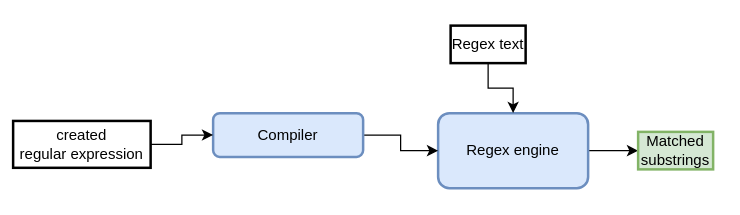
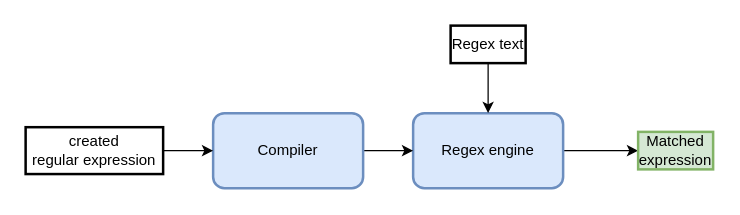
(288, 135) -> (288, 151)
(82, 144) -> (94, 151)
(513, 151) -> (488, 151)
(676, 151) -> (676, 151)
